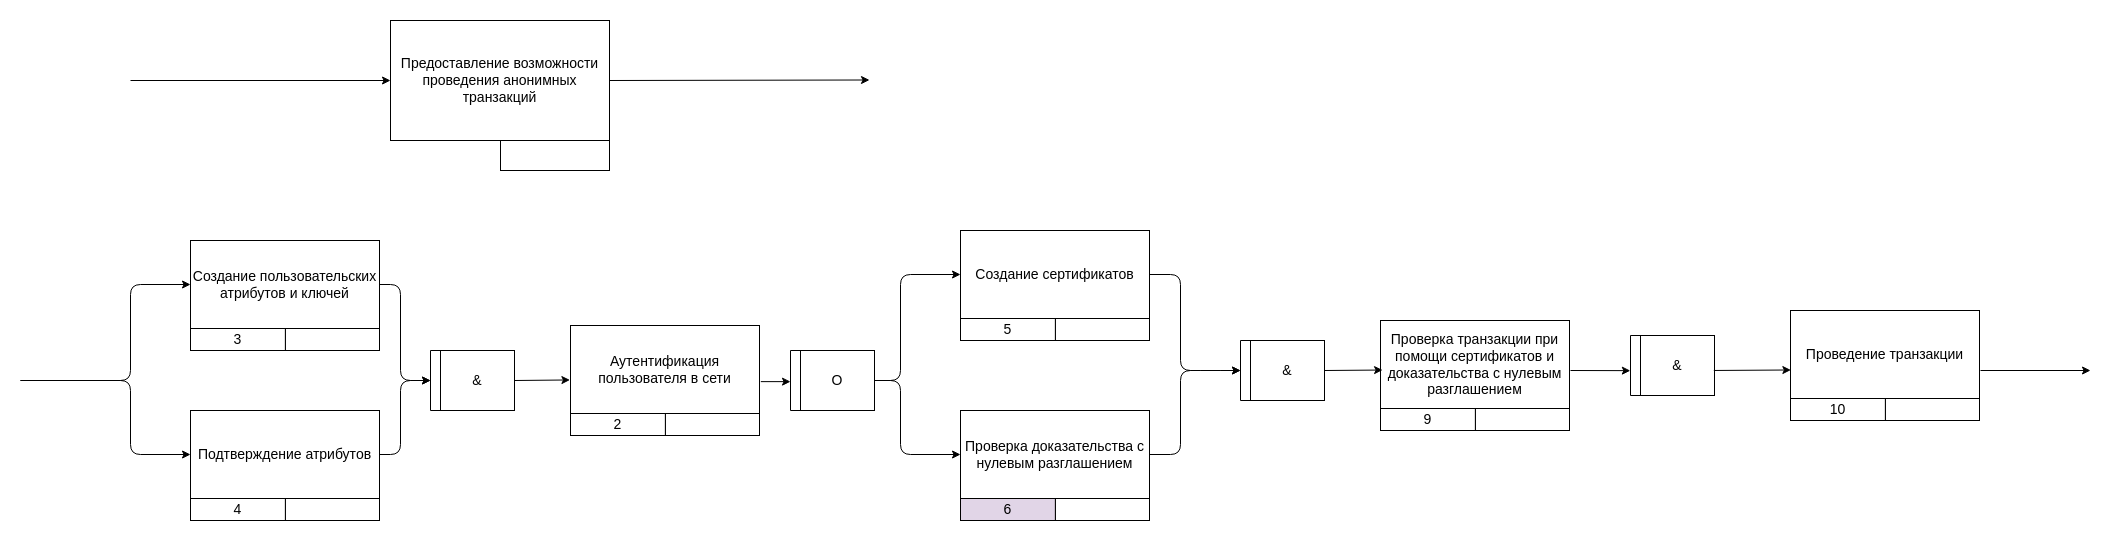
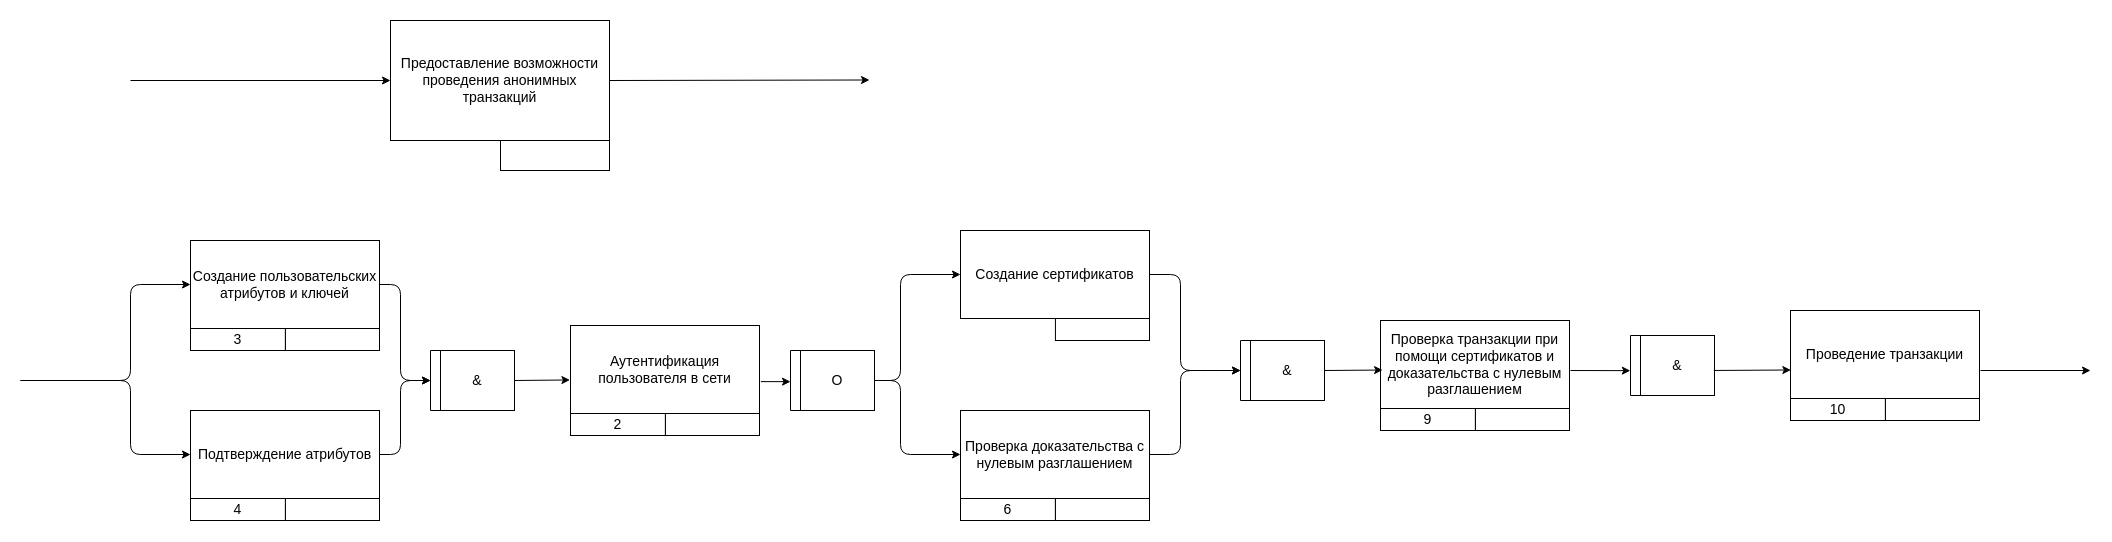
(1008, 330) -> none
(1008, 510) -> (1008, 510)
